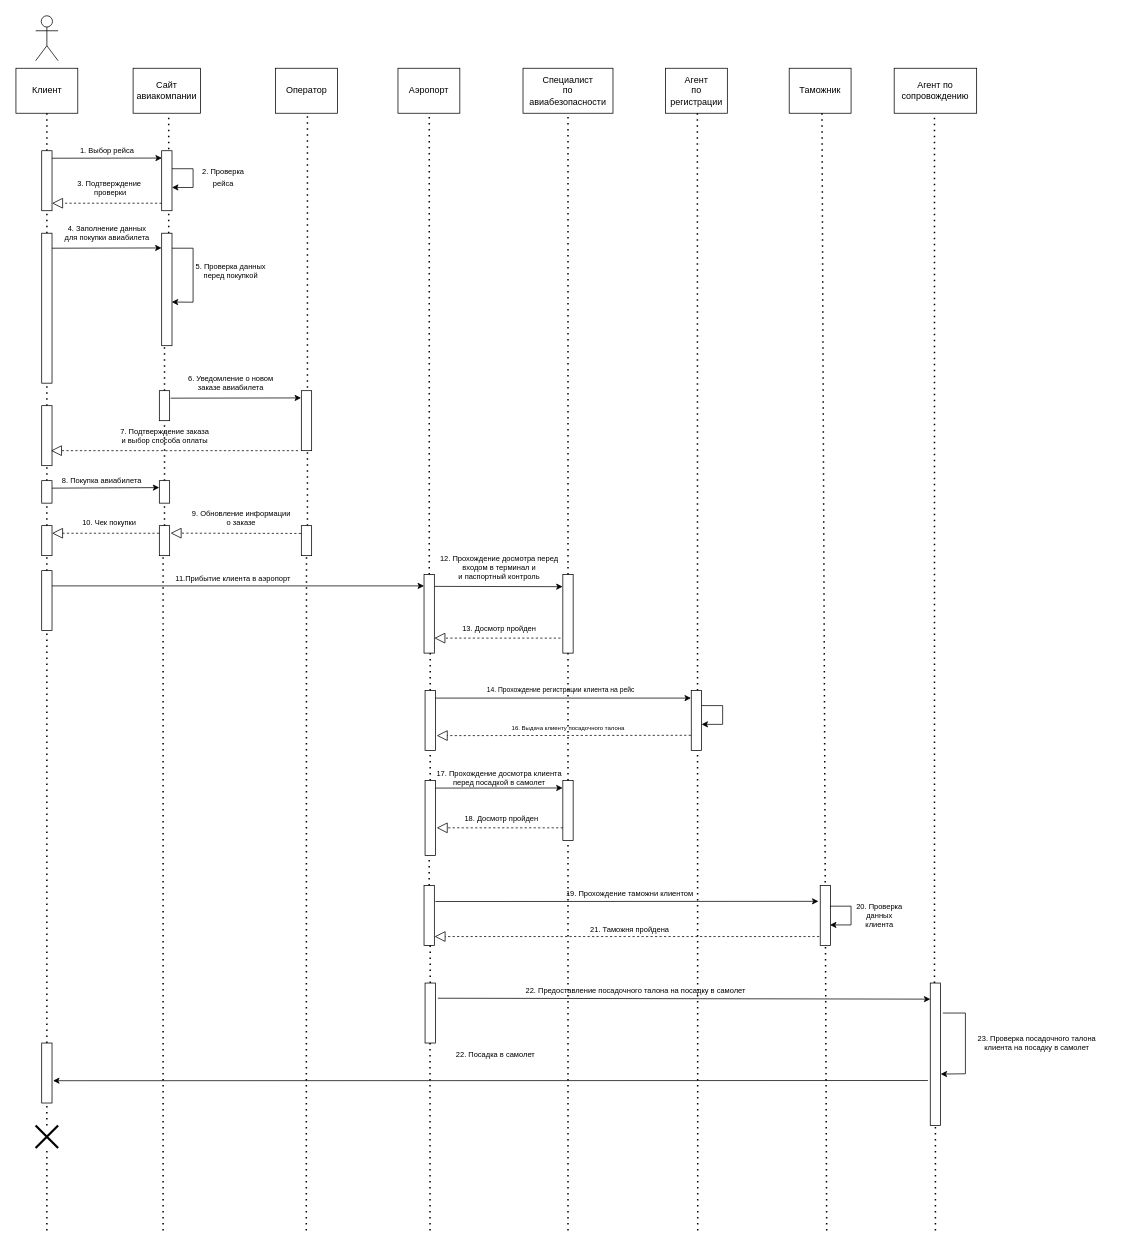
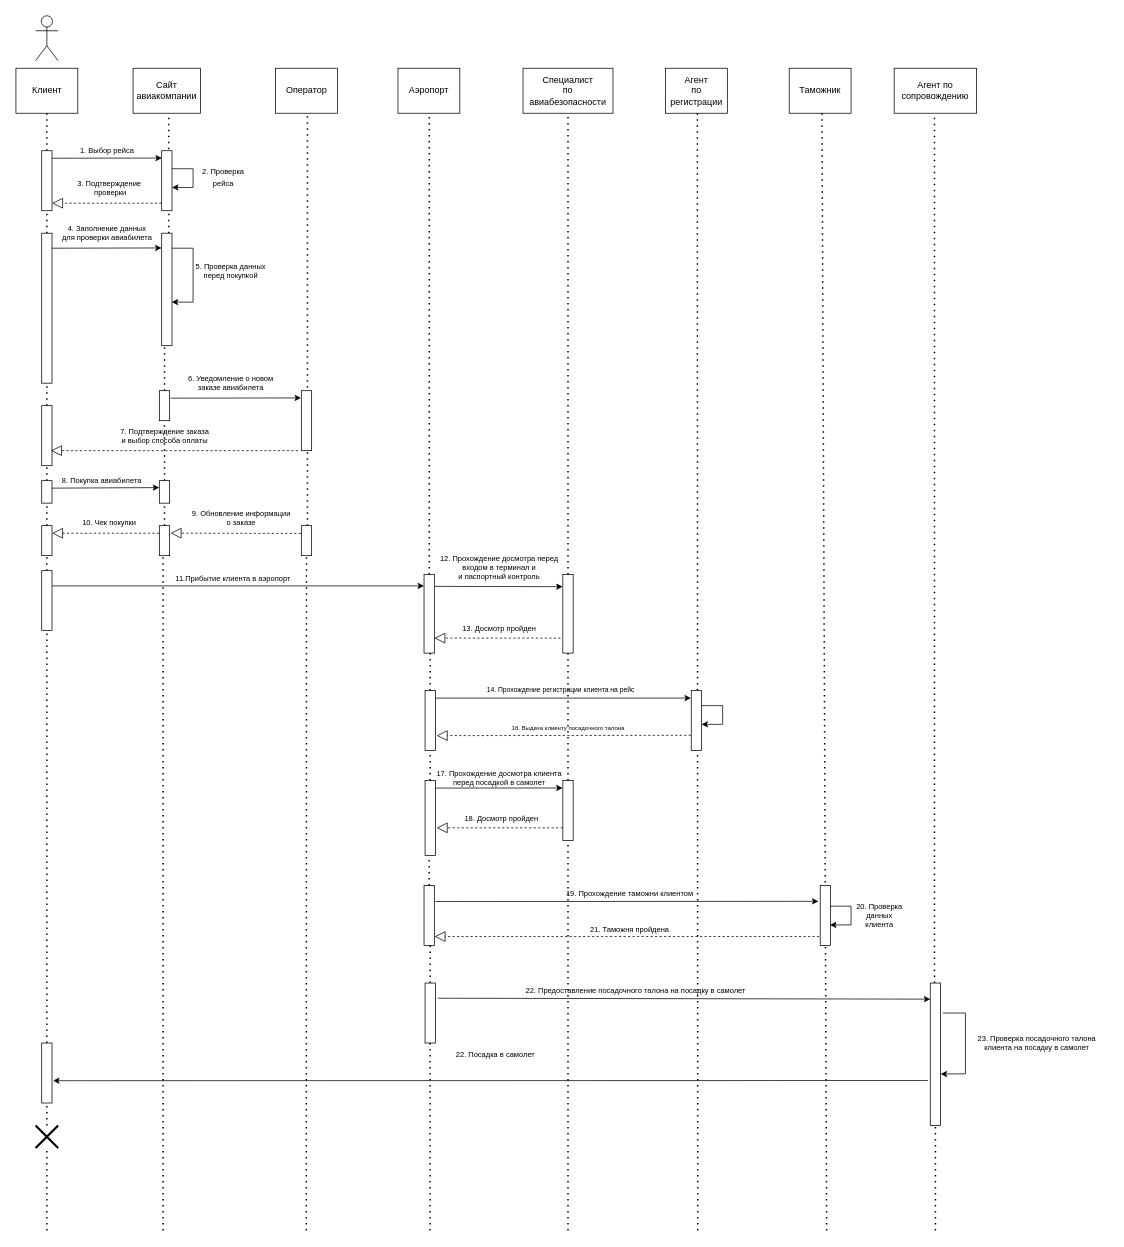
(107, 233) -> (107, 233)
